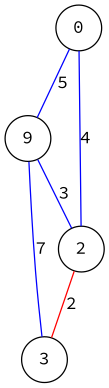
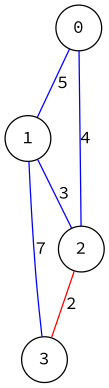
(28, 139) -> (28, 139)
